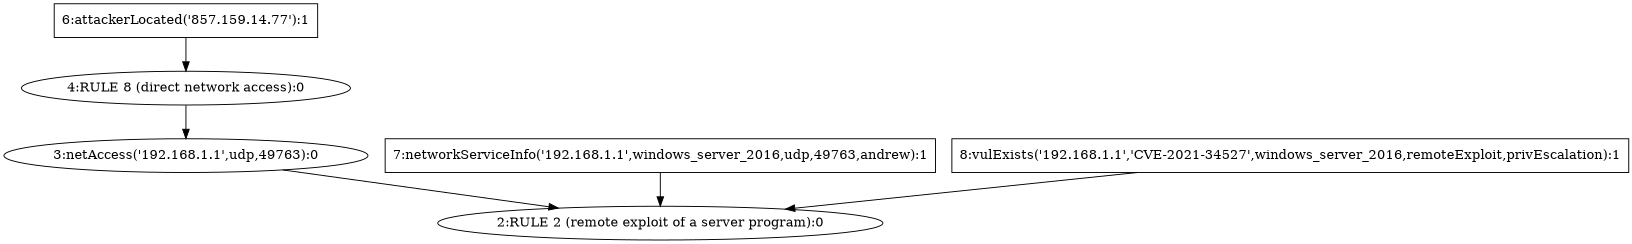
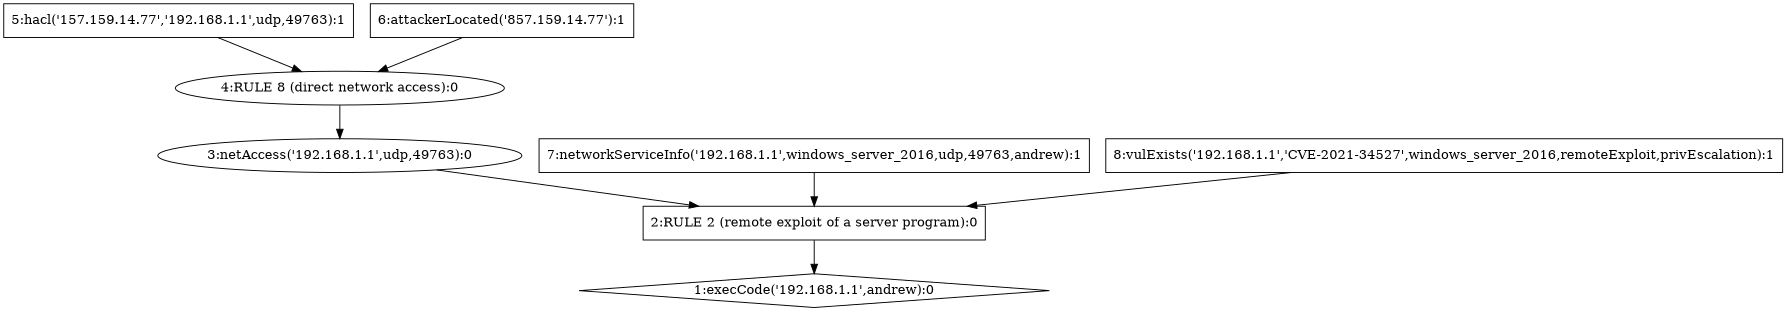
none -> (179, 21)
(660, 223) -> (814, 223)
none -> (814, 291)
